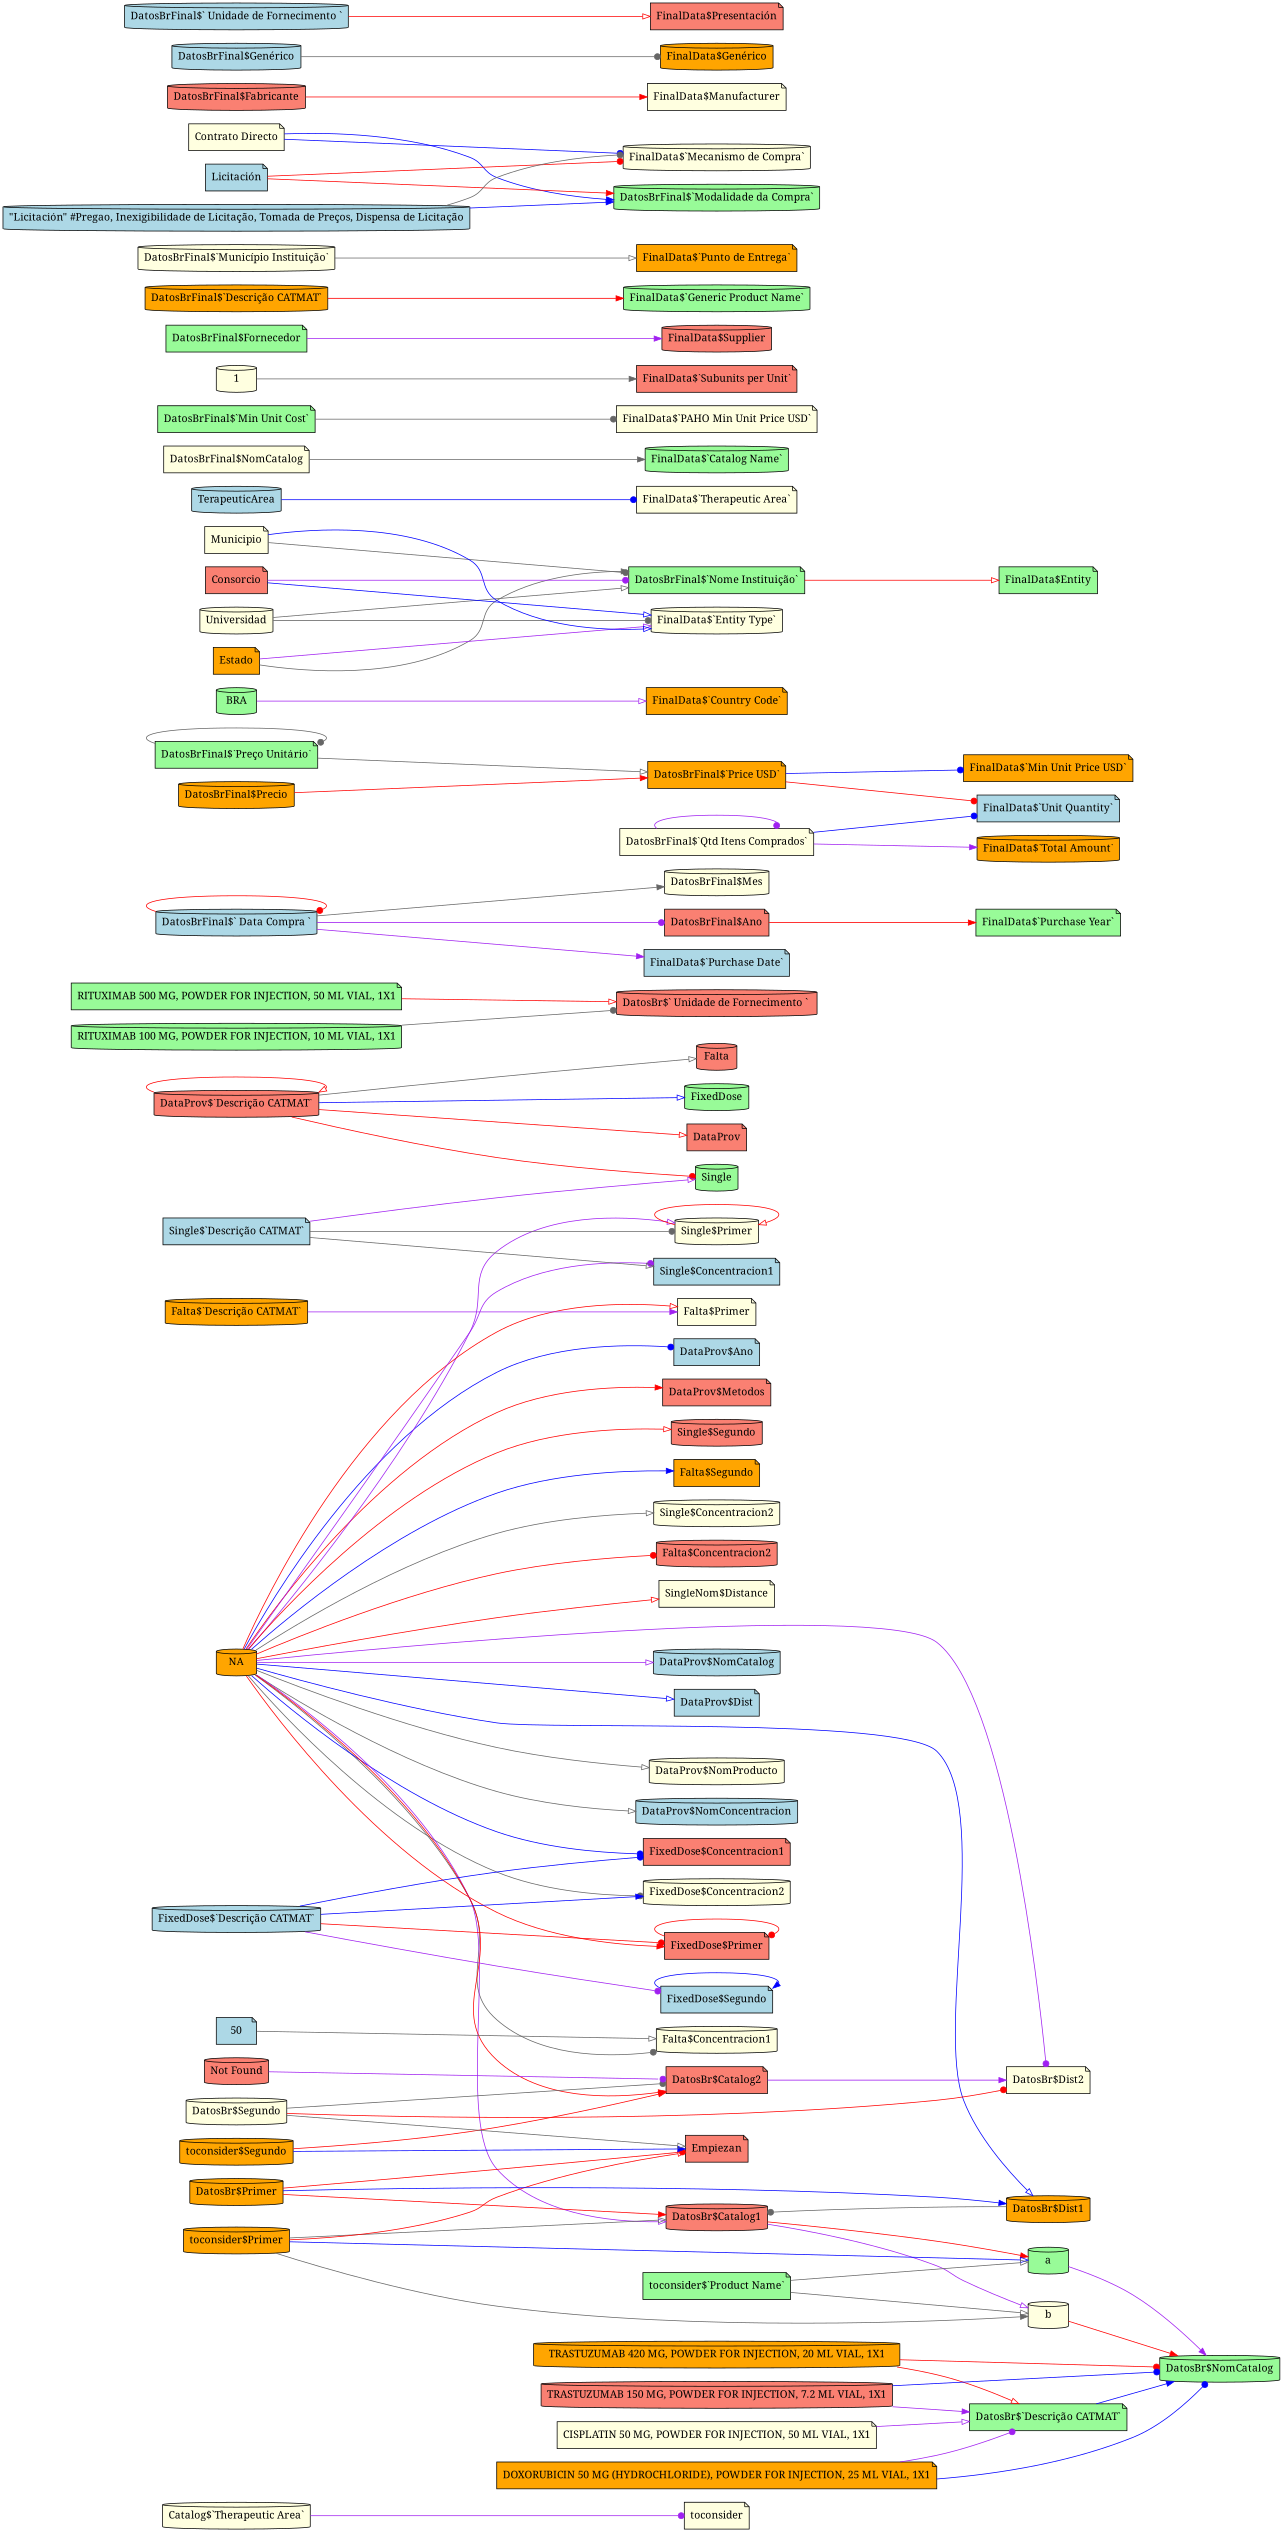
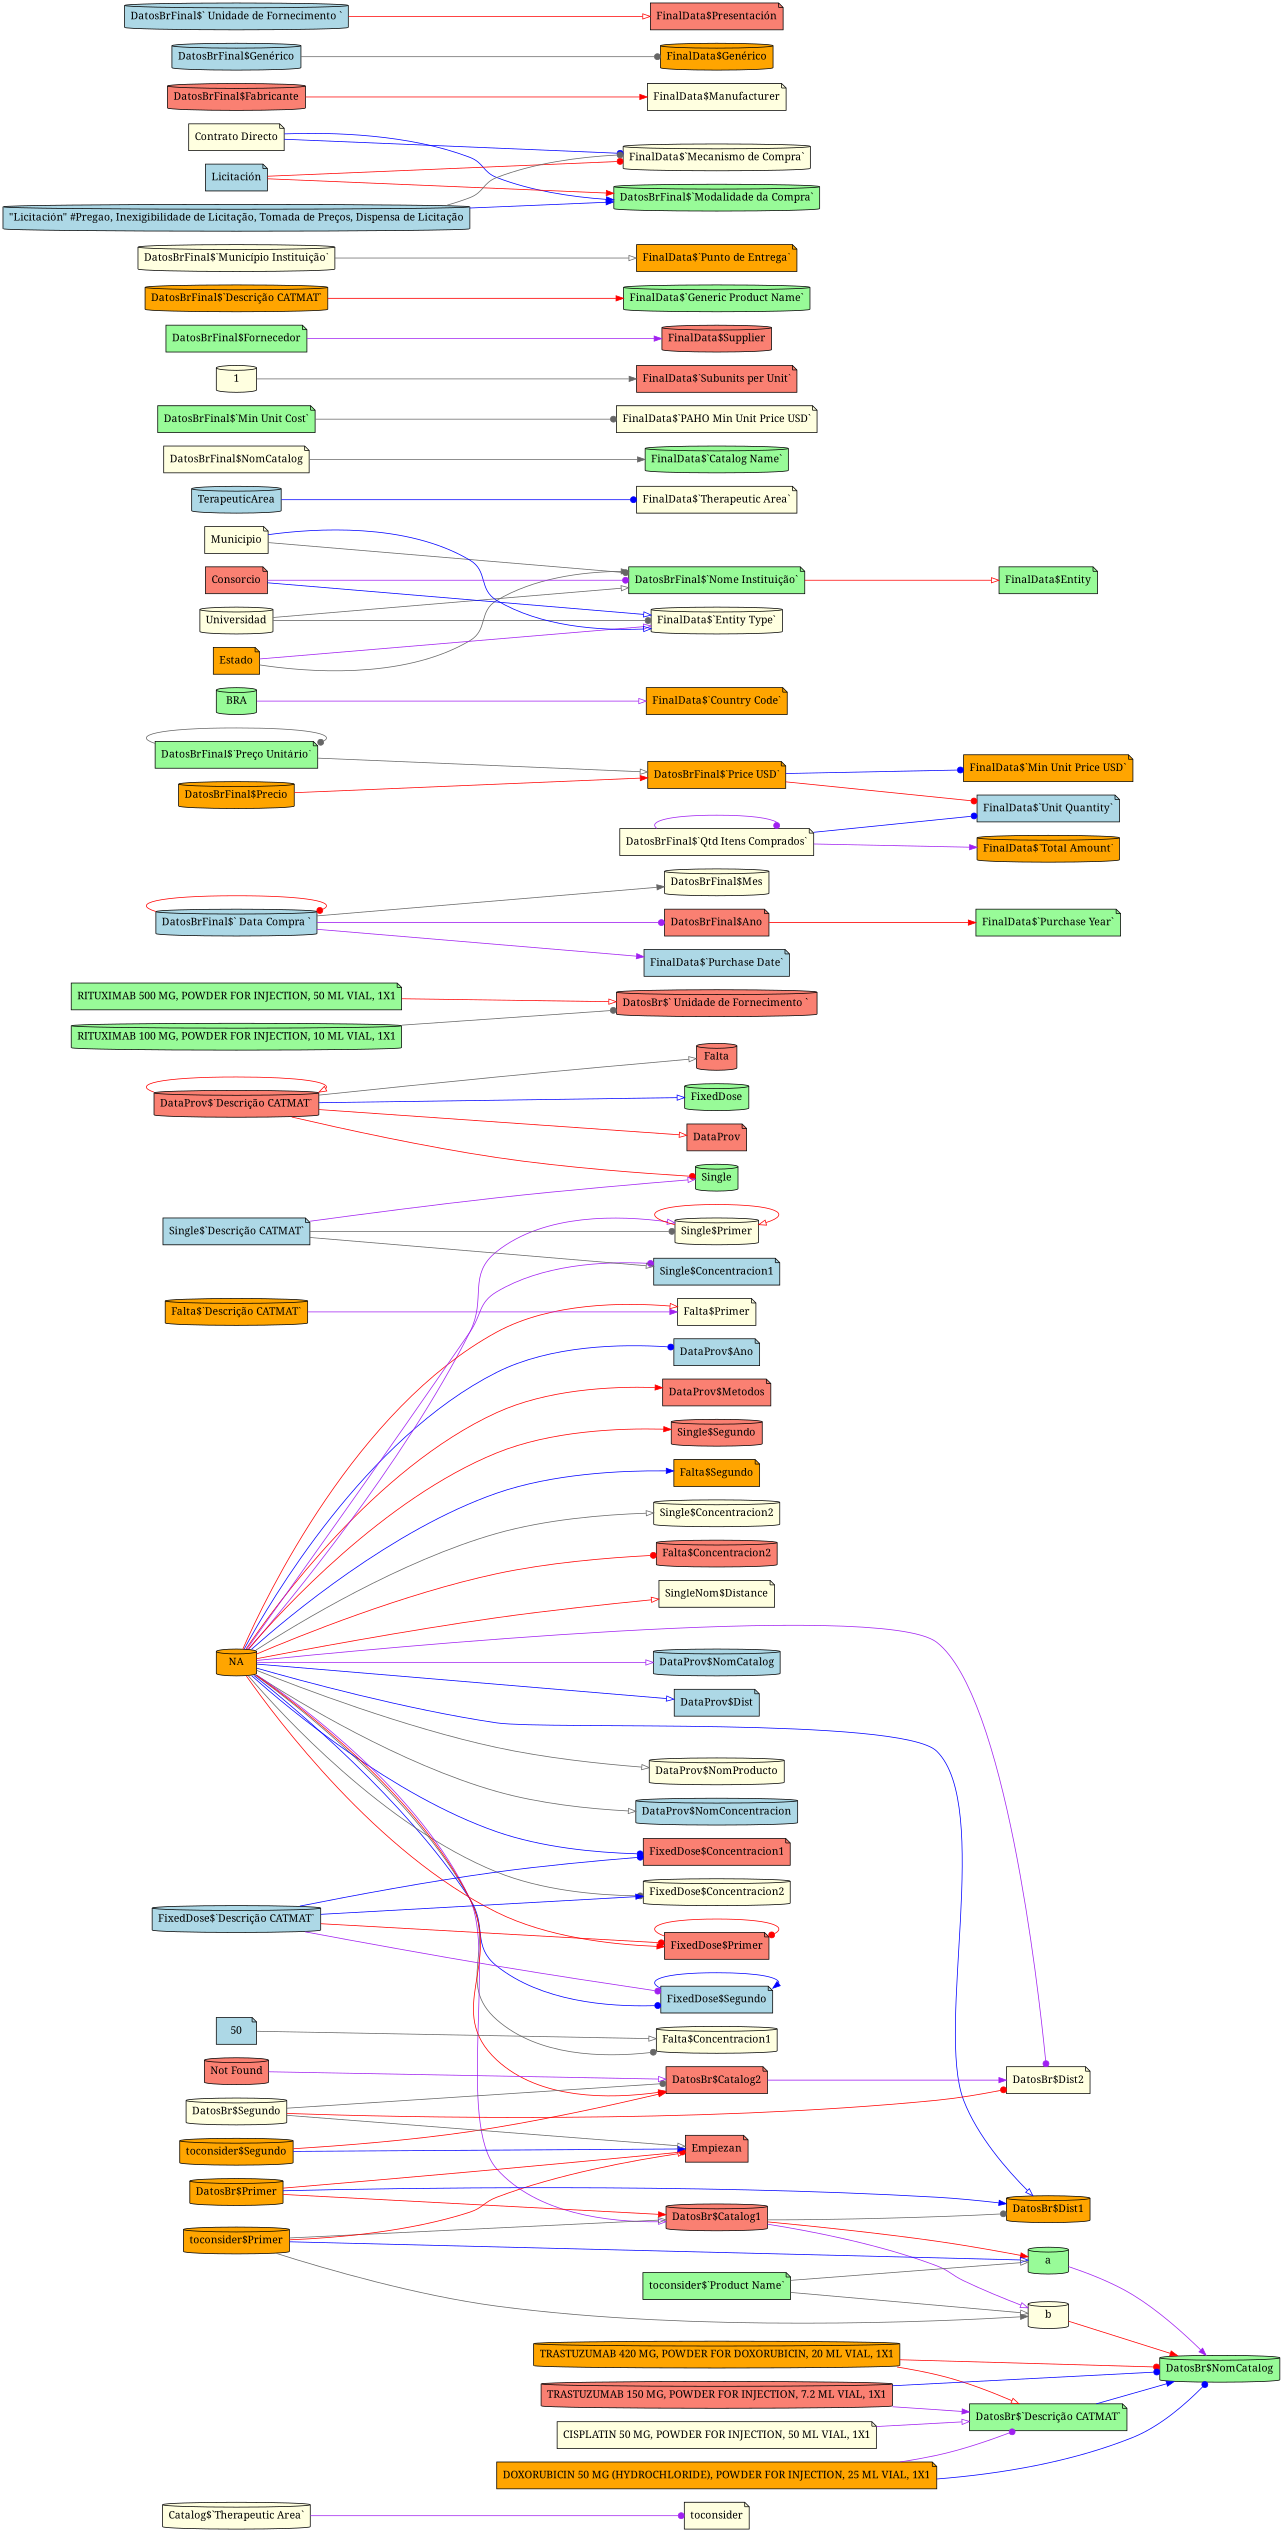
(431, 1488) -> (431, 1488)
none -> (396, 1806)
(463, 2075) -> (463, 2075)
(890, 2208) -> (884, 2218)
(717, 2355) -> (717, 2355)
